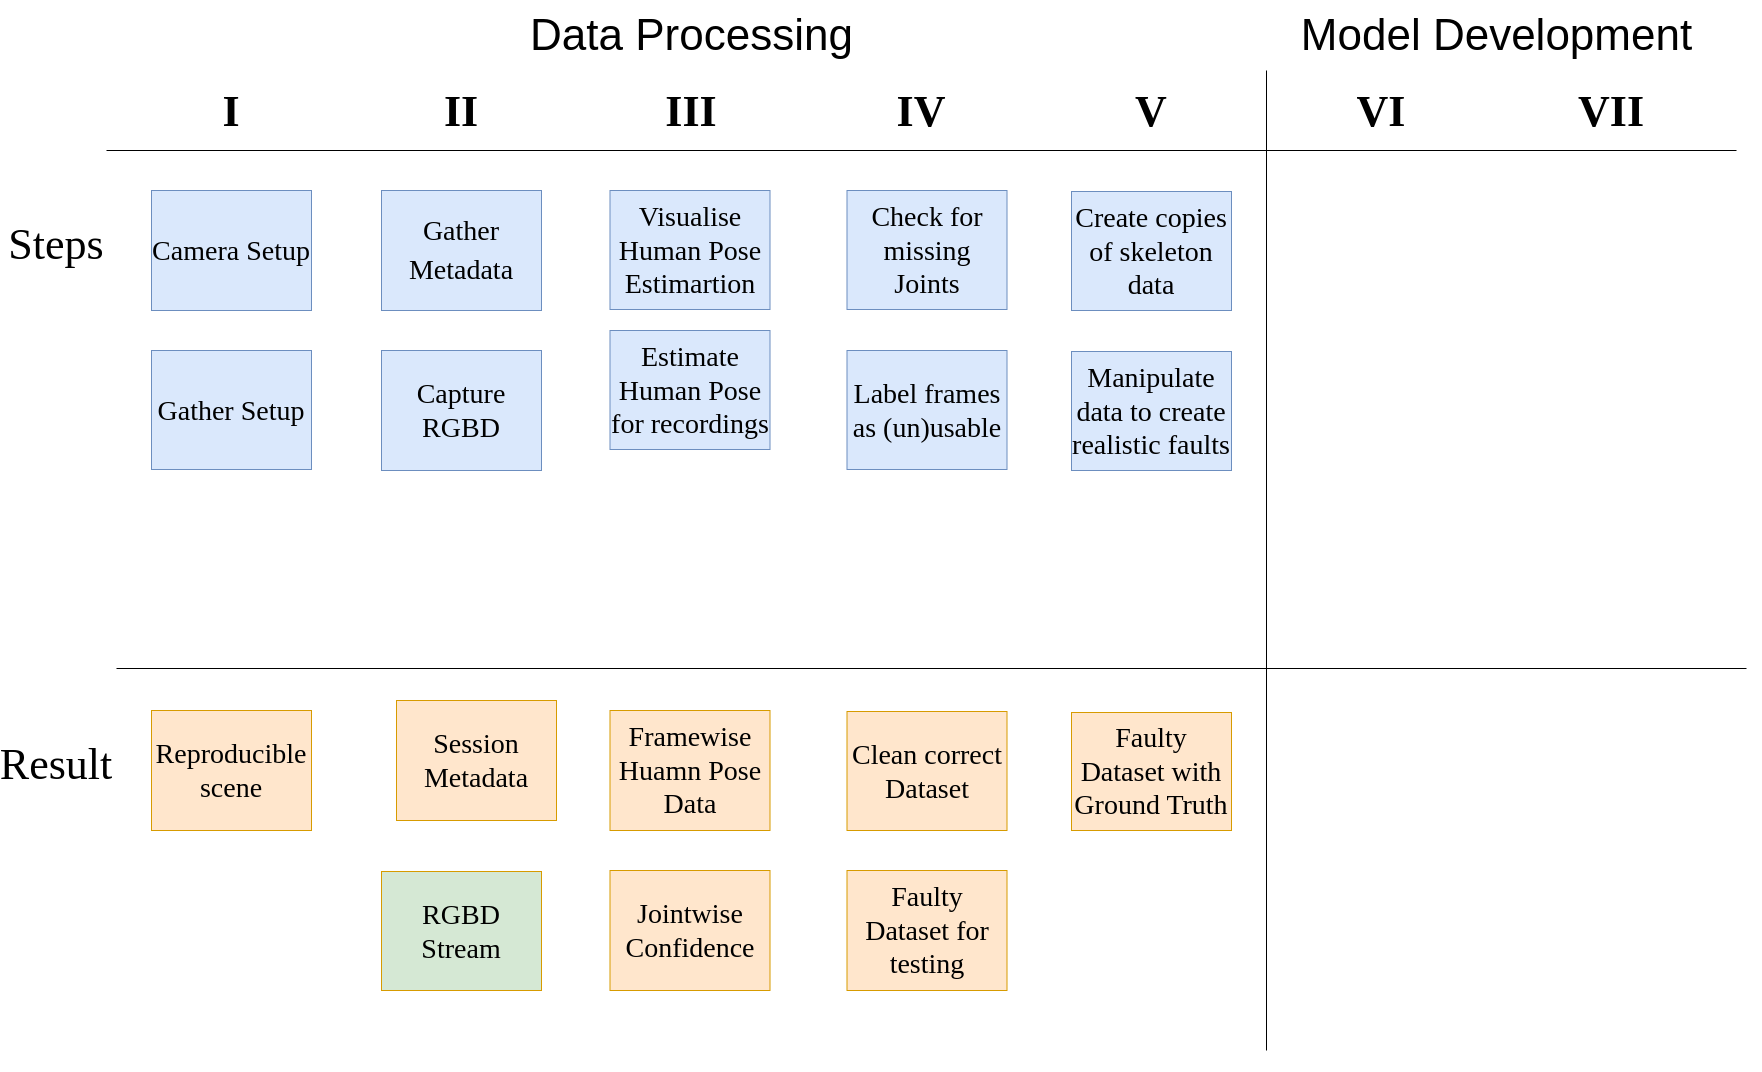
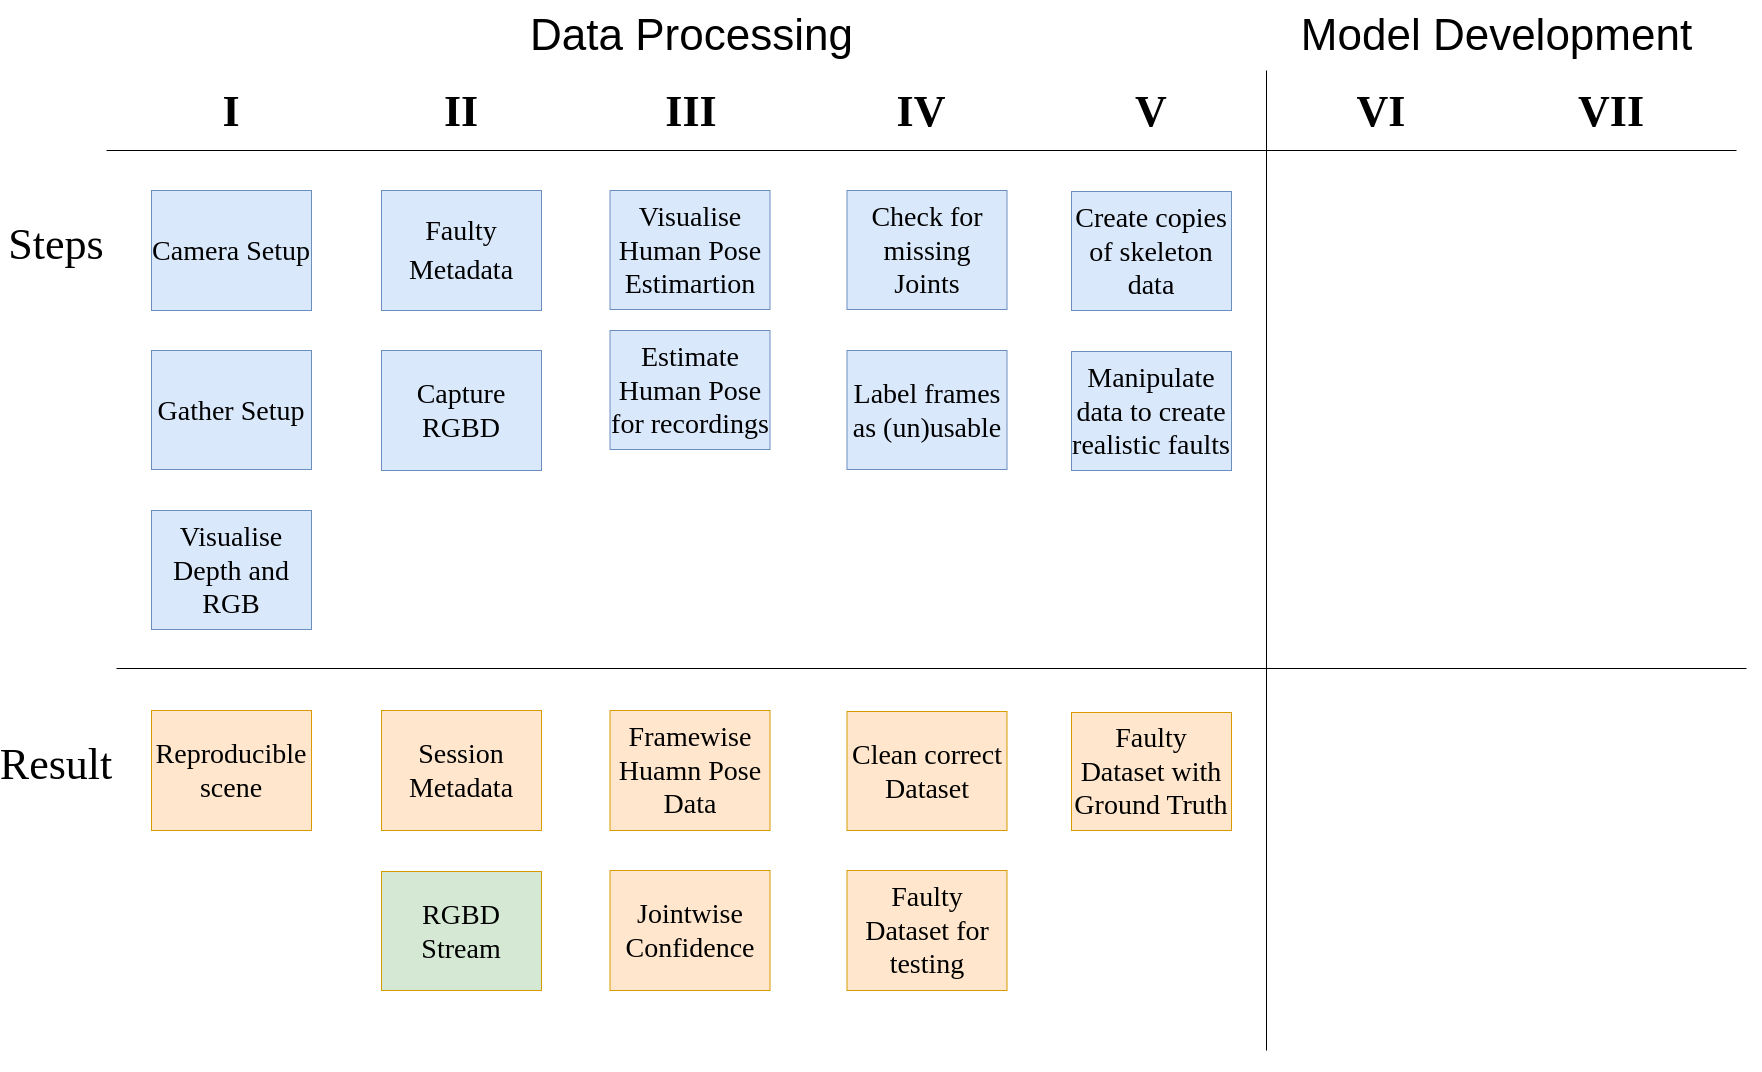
(462, 251) -> (462, 251)
none -> (232, 570)
(477, 761) -> (462, 771)
